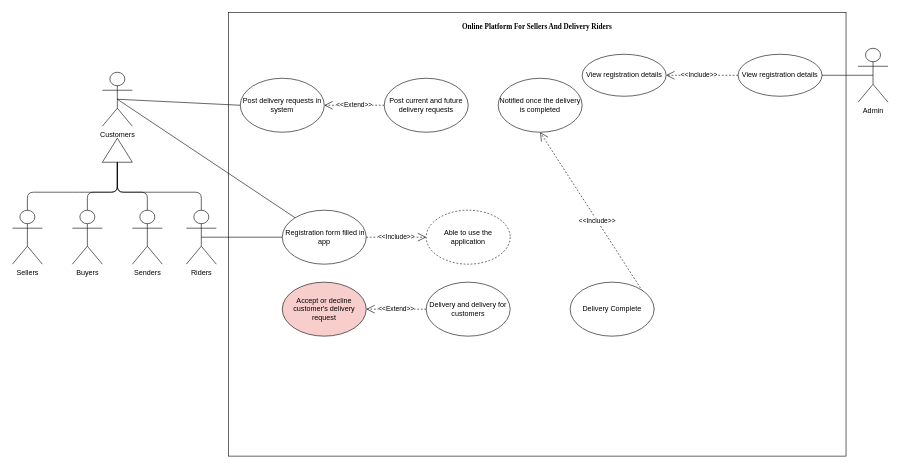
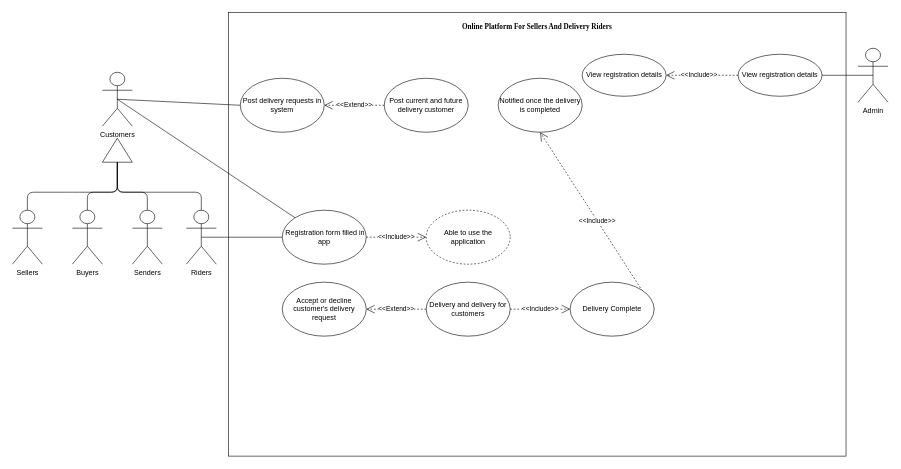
(426, 105) -> (426, 105)
(324, 309) -> (324, 309)
none -> (541, 309)
